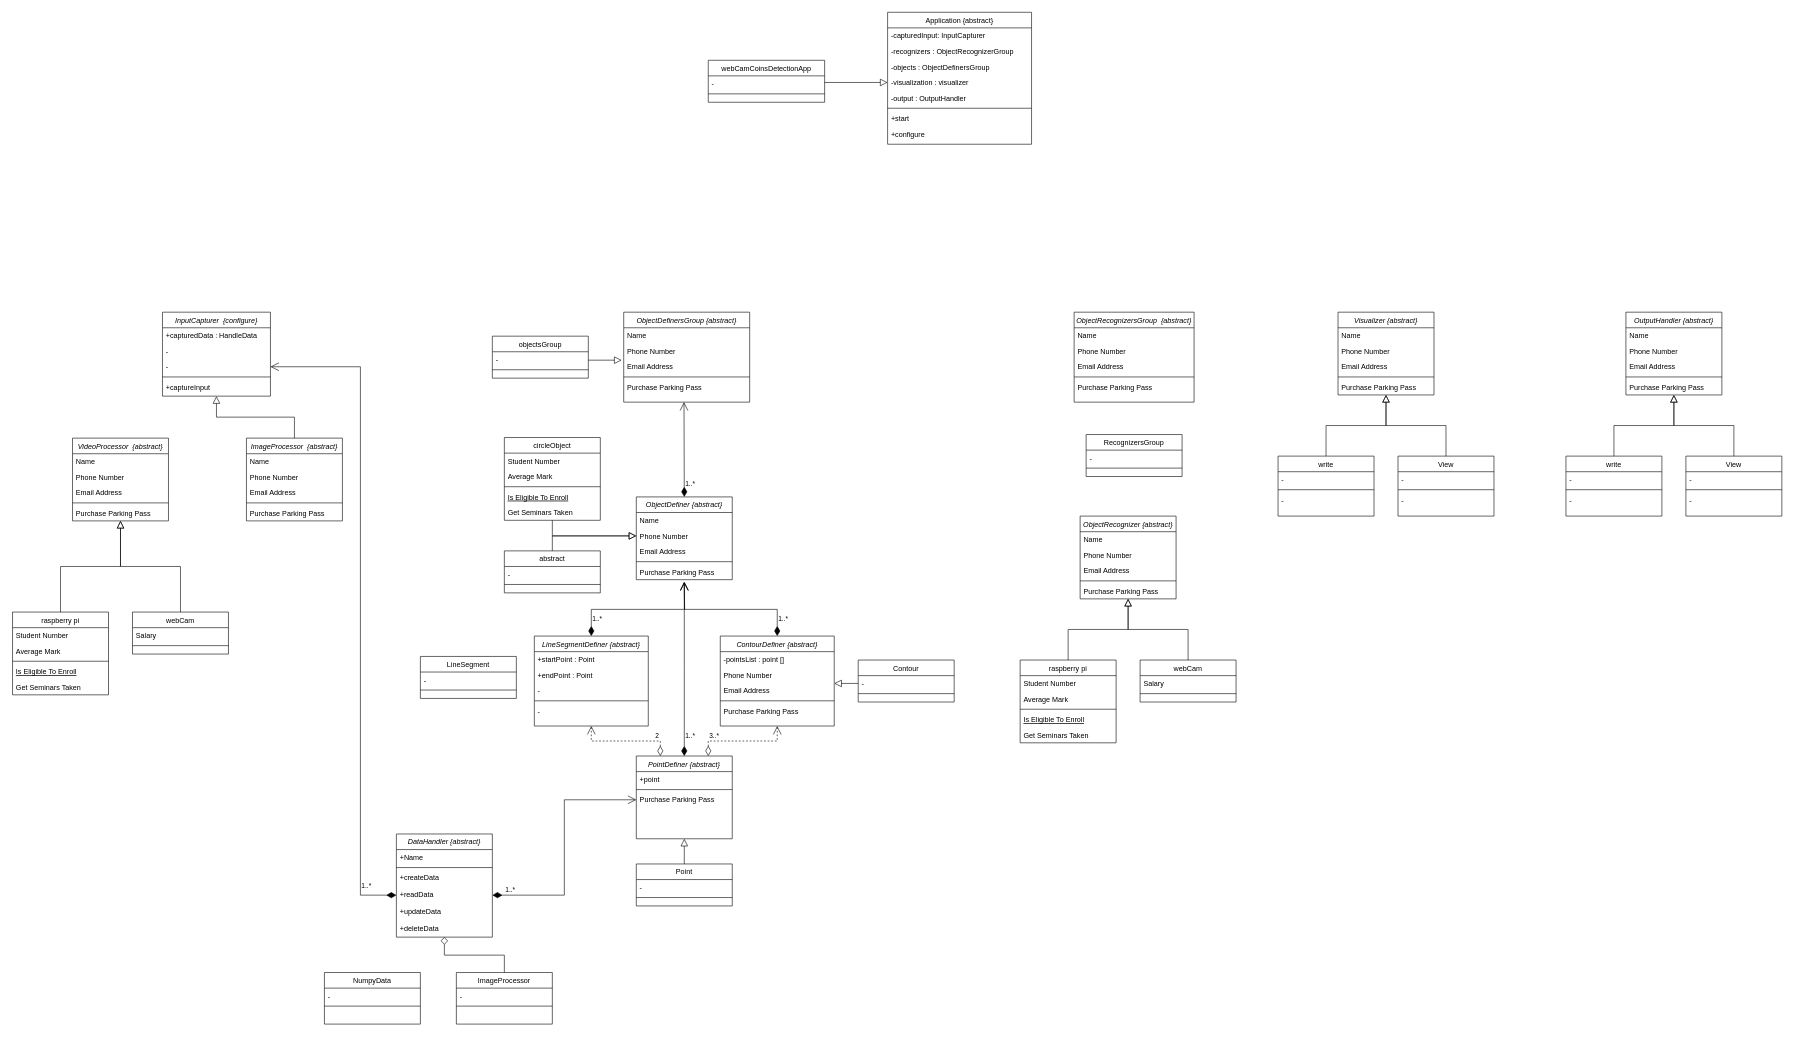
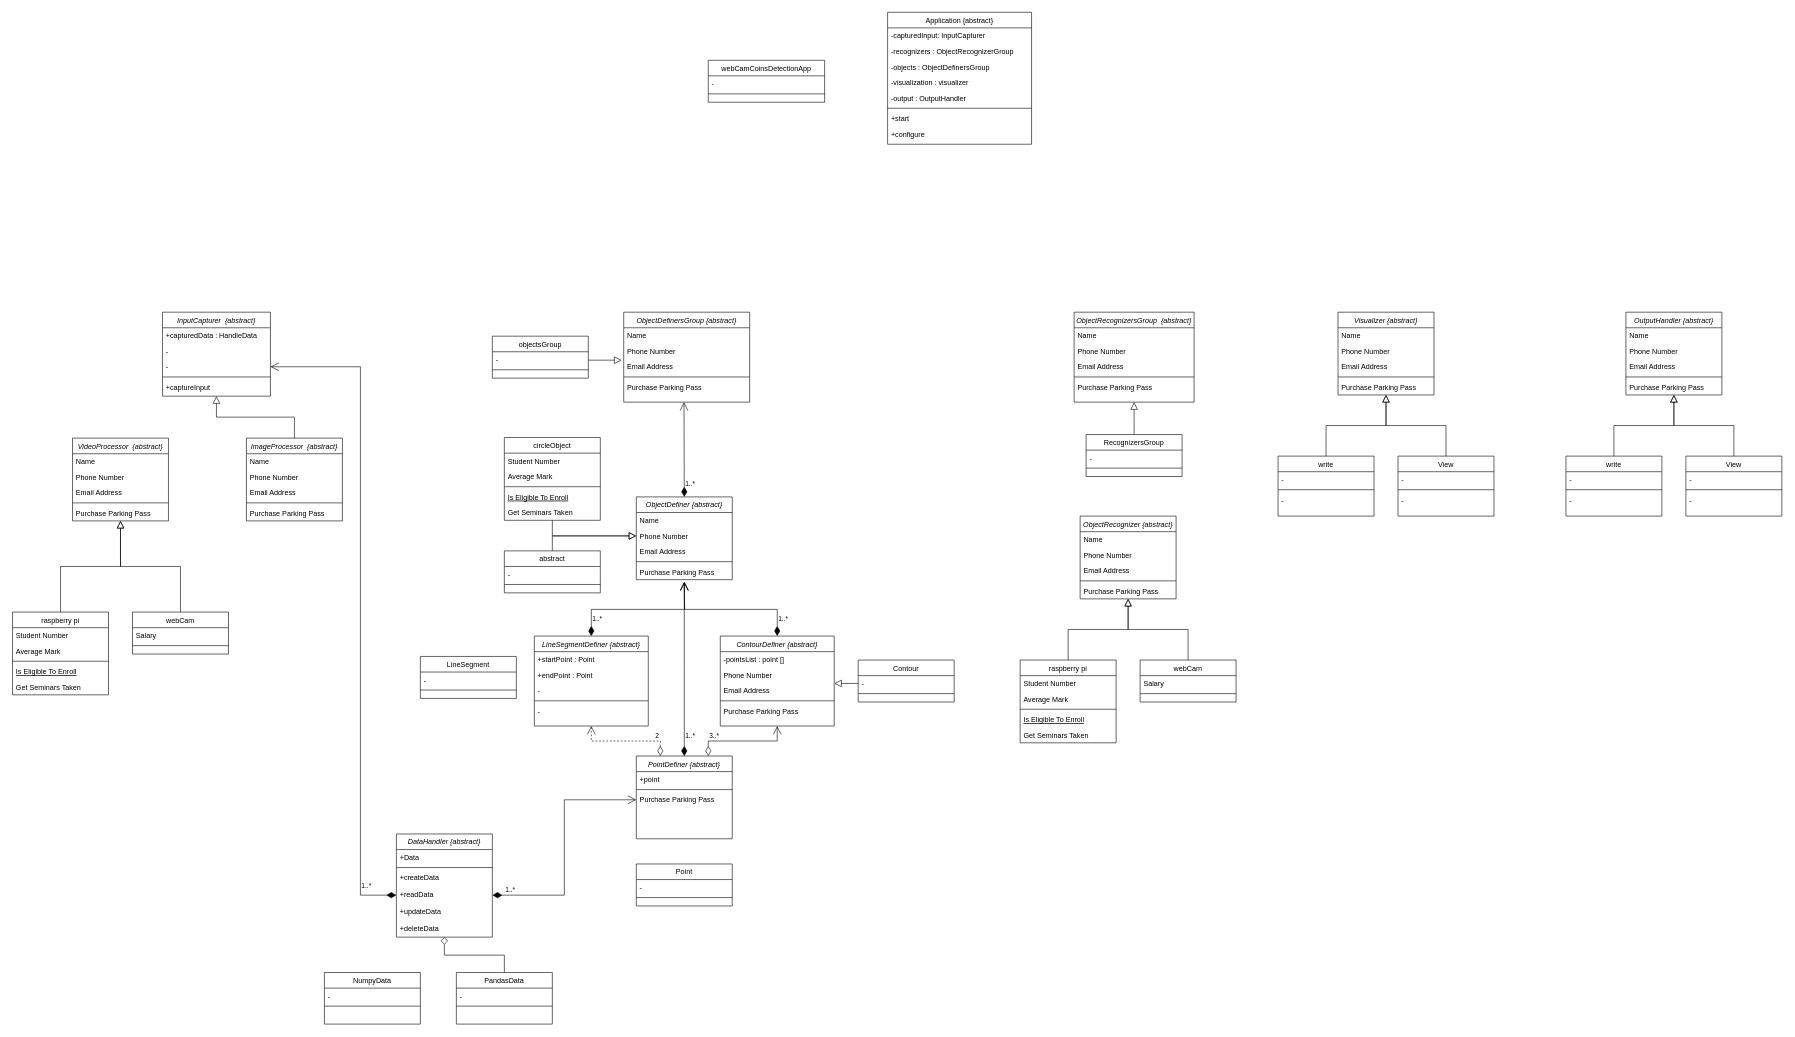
(853, 83) -> none
(216, 320) -> (216, 320)
none -> (1134, 423)
(747, 741) -> (747, 741)
(684, 856) -> none
(410, 858) -> (410, 858)
(504, 981) -> (504, 981)
